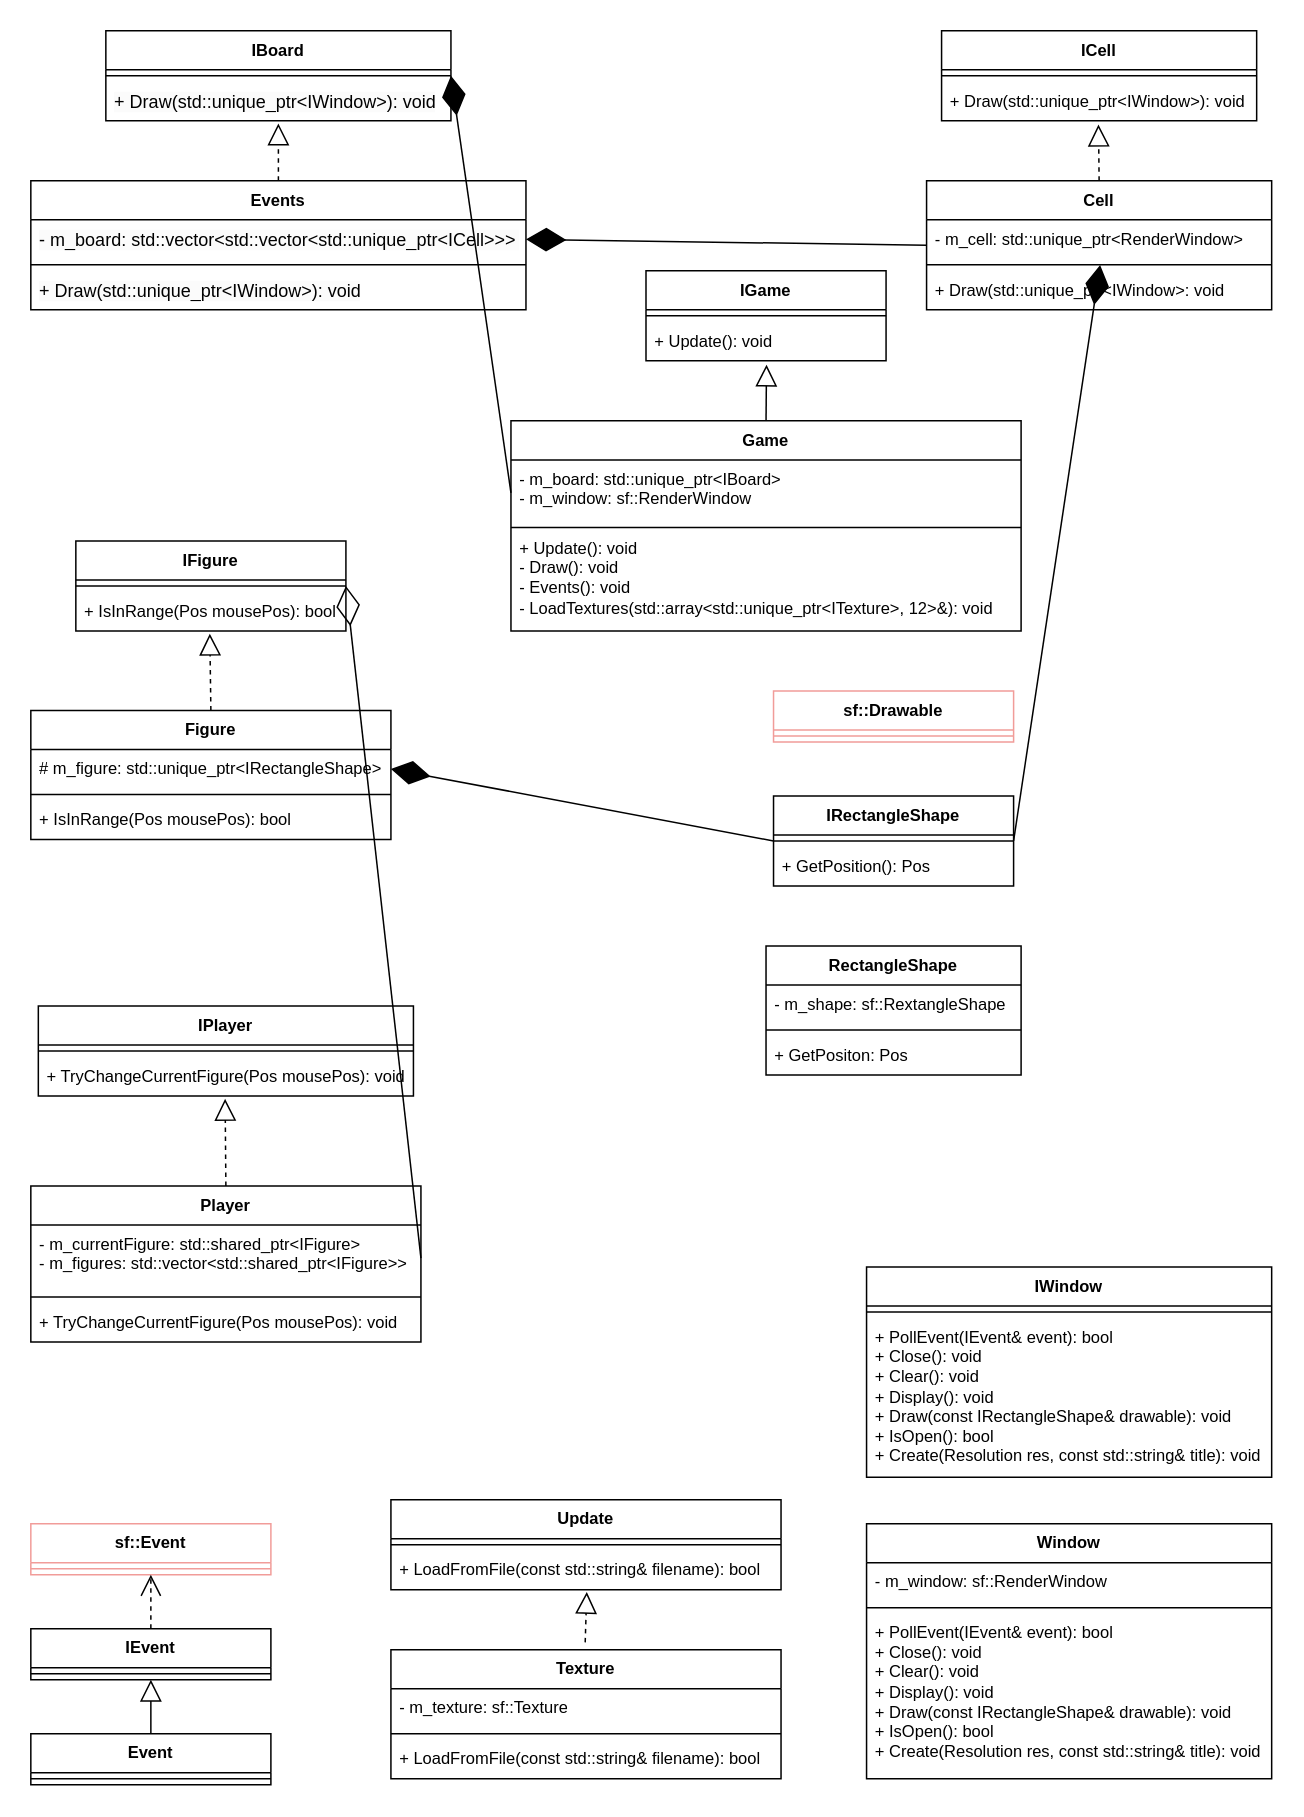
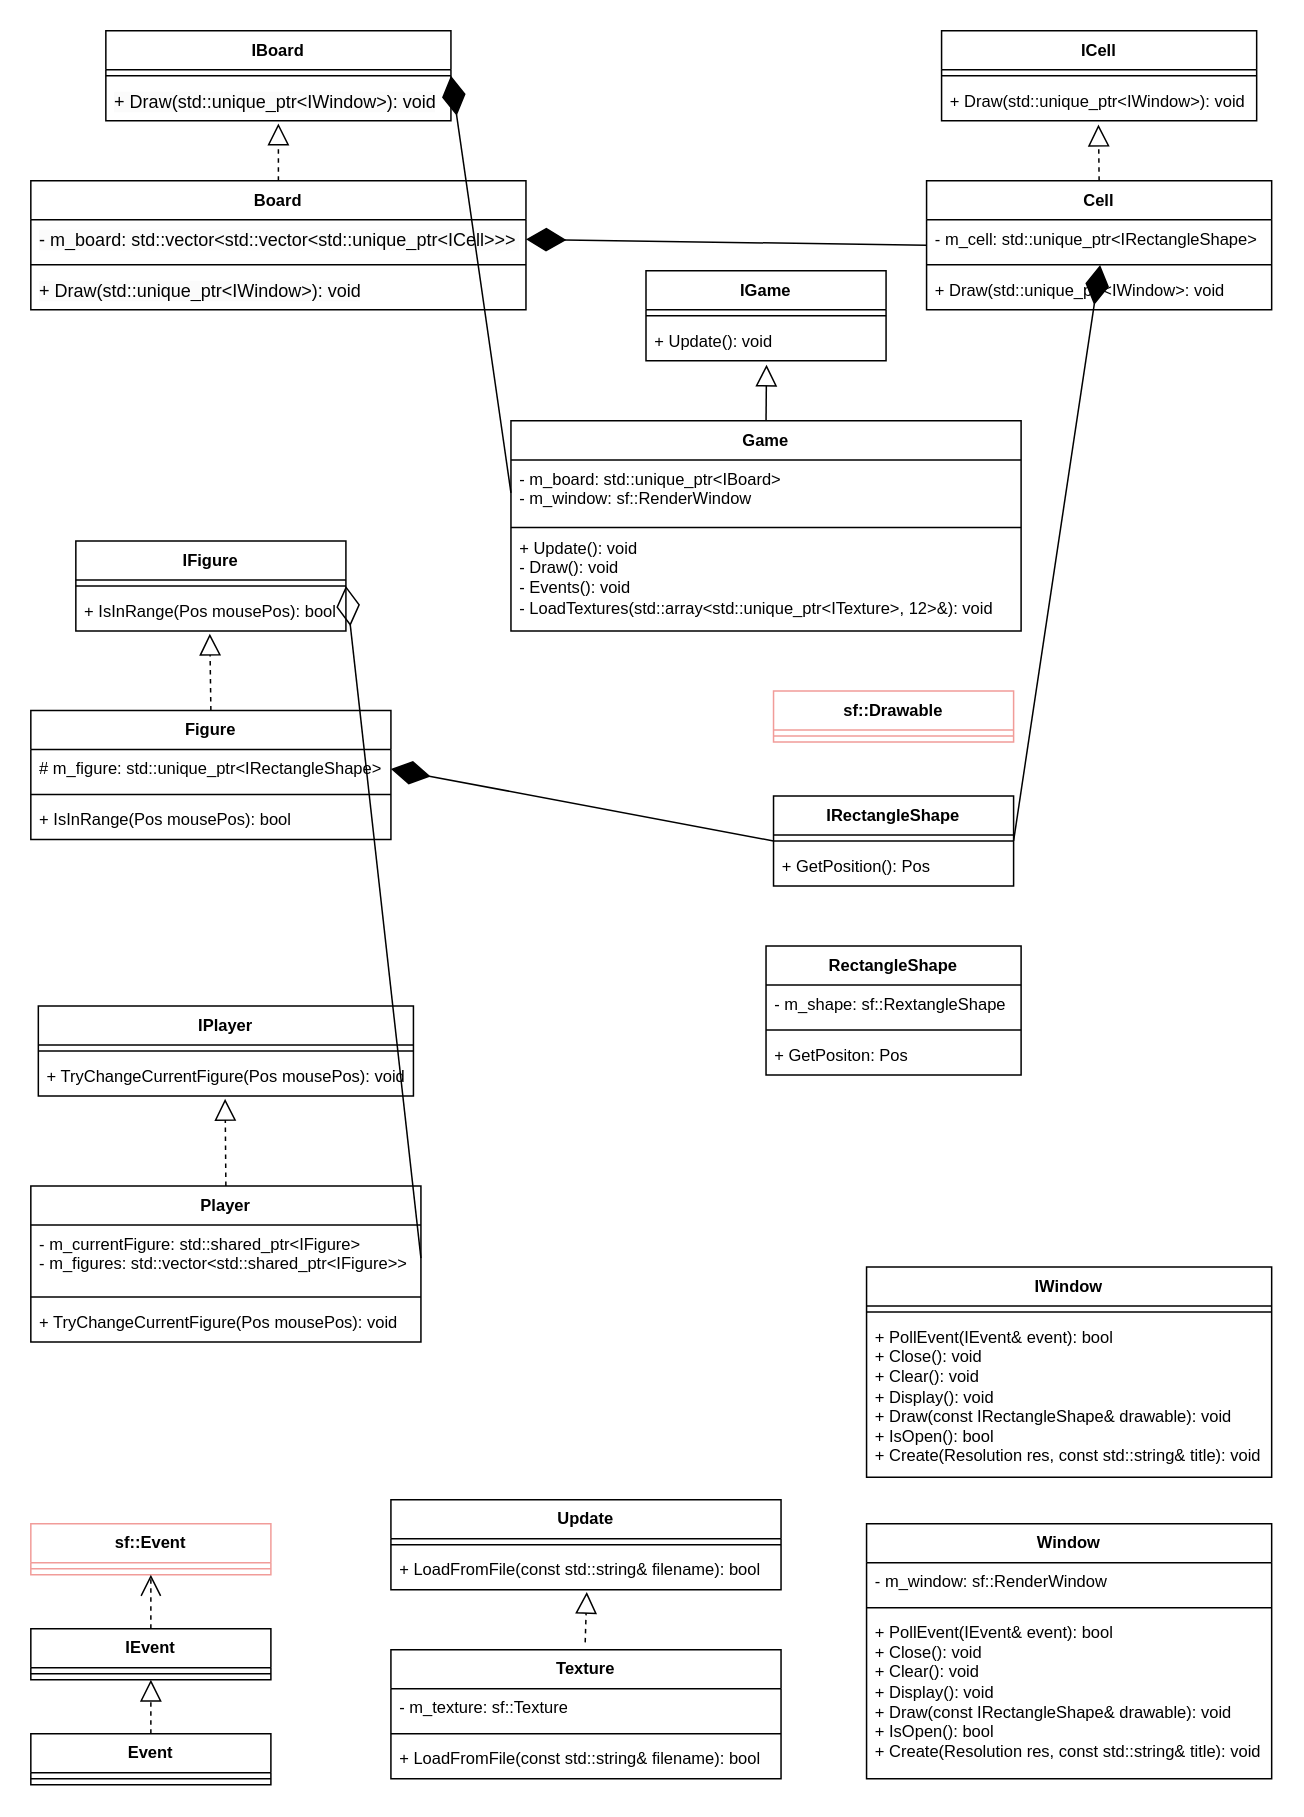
(278, 201) -> (278, 201)
(1096, 240) -> (1100, 250)
(151, 1718) -> (151, 1718)
